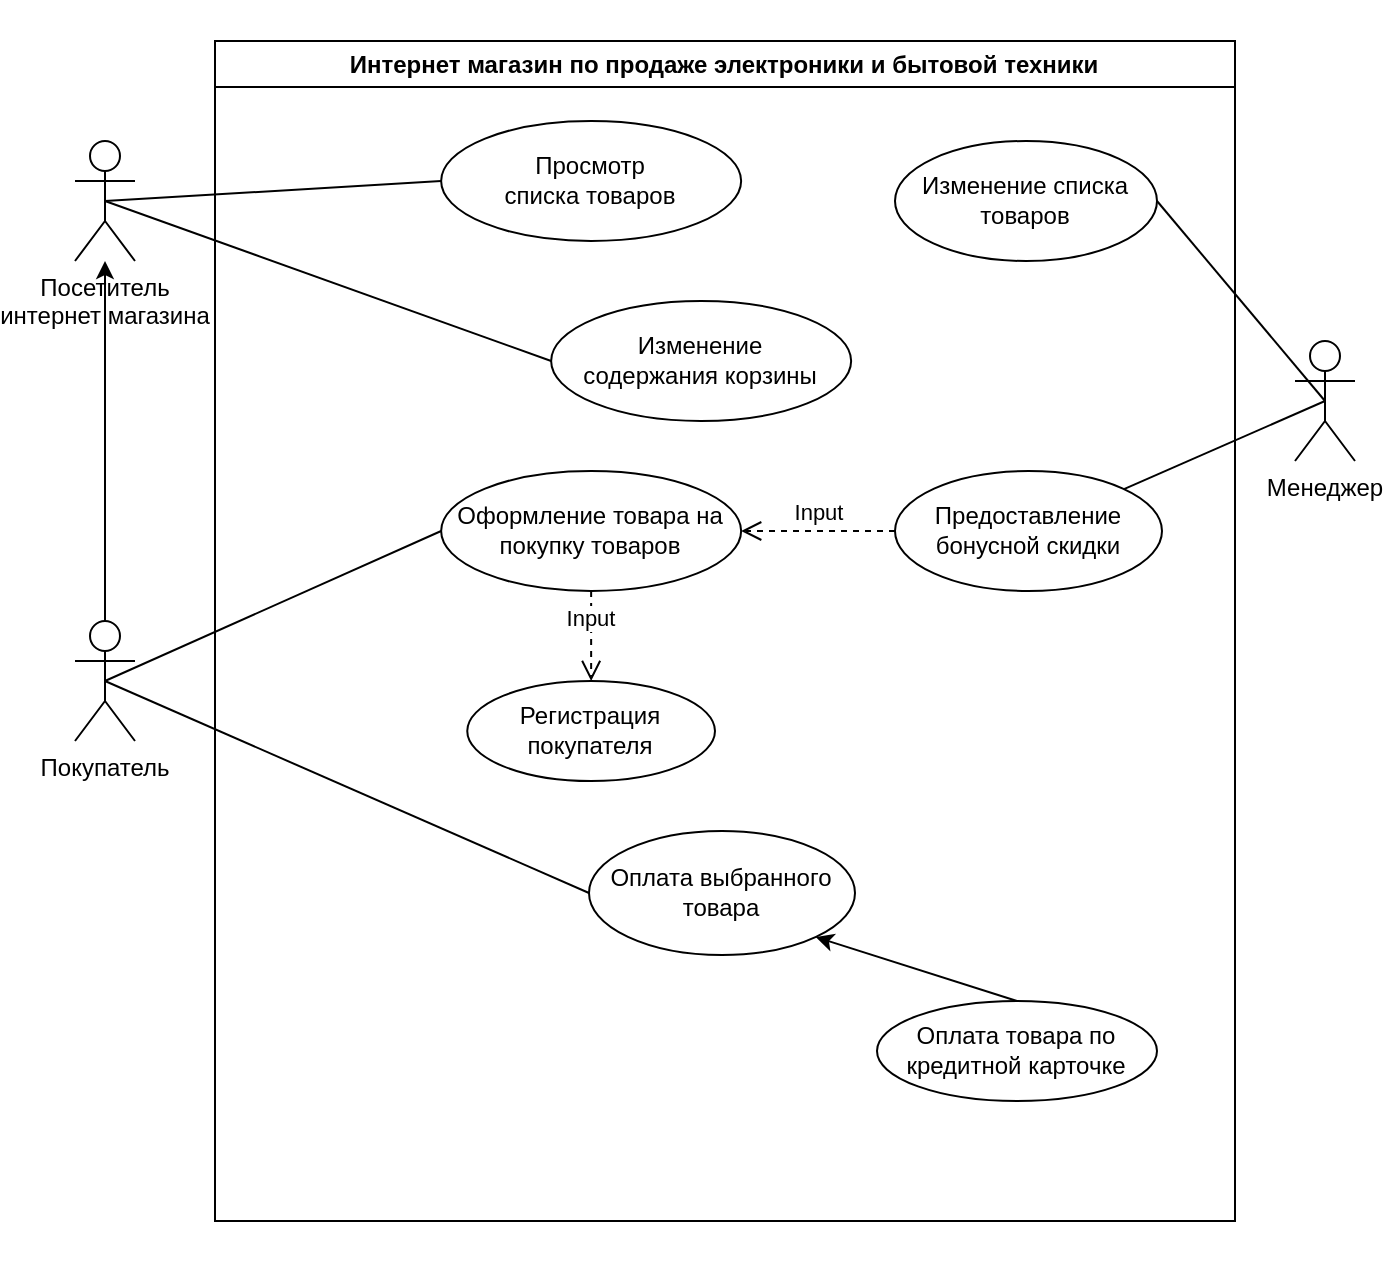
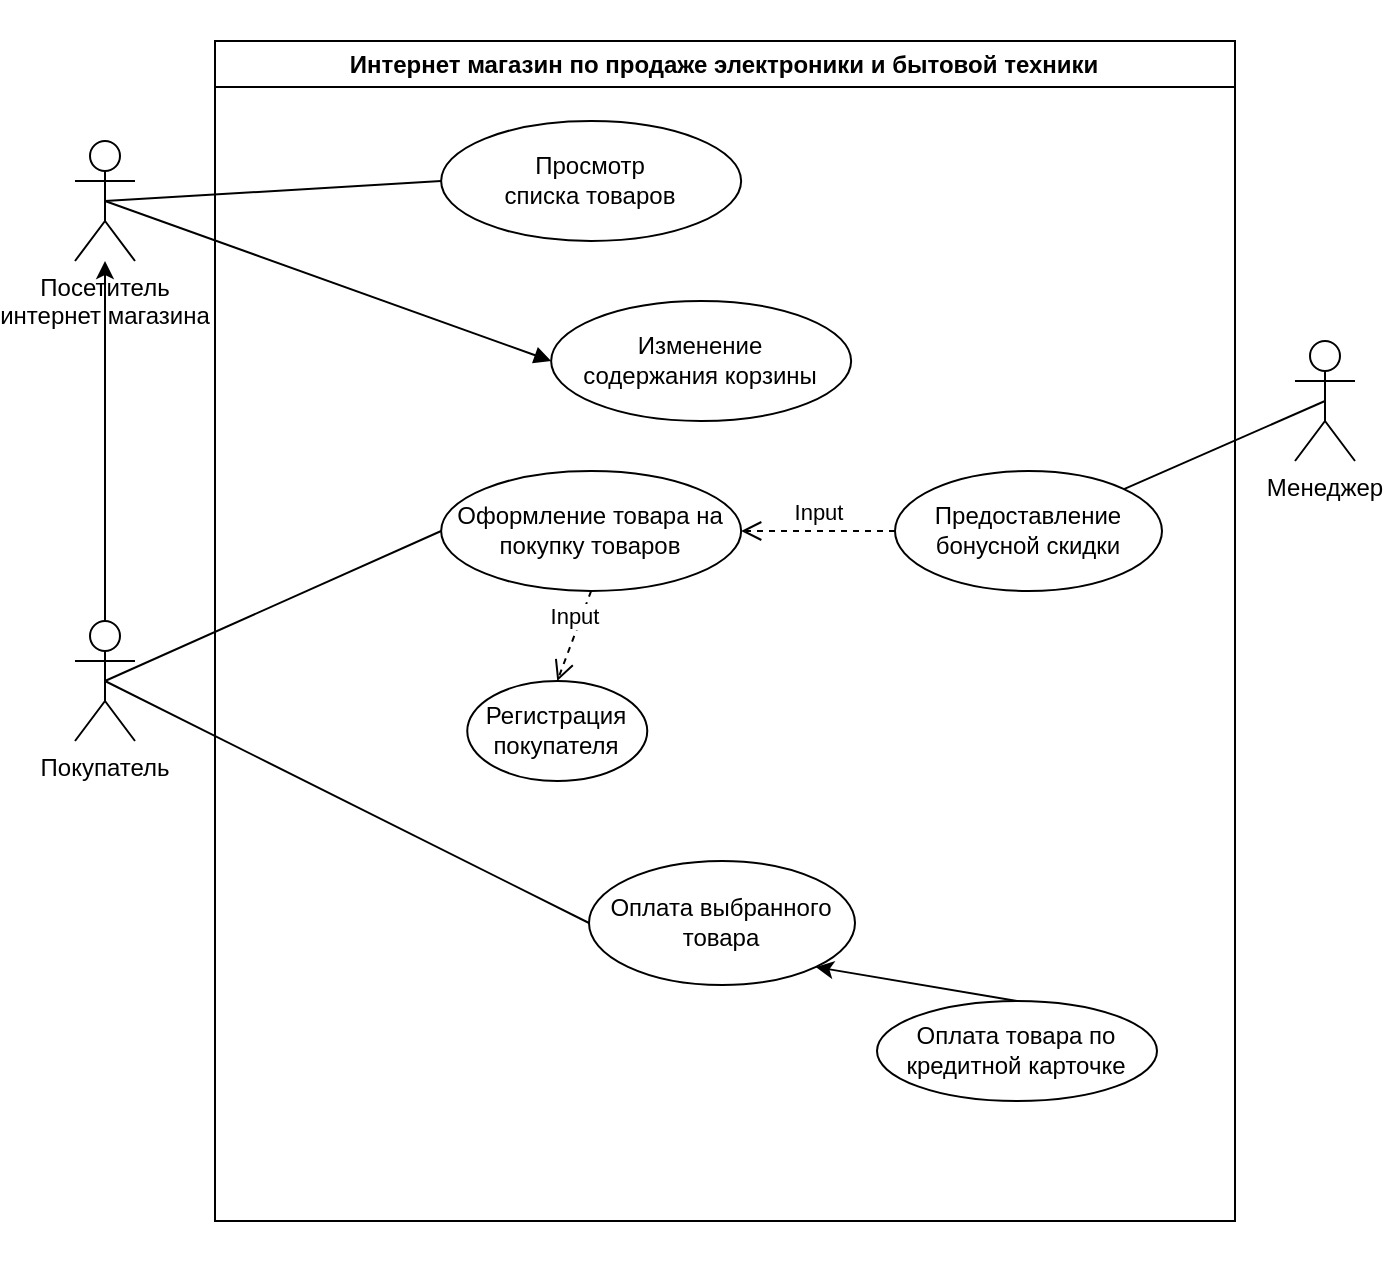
(1026, 201) -> none
(1194, 245) -> none
(541, 357) -> (534, 355)
(591, 731) -> (557, 731)
(722, 893) -> (722, 923)
